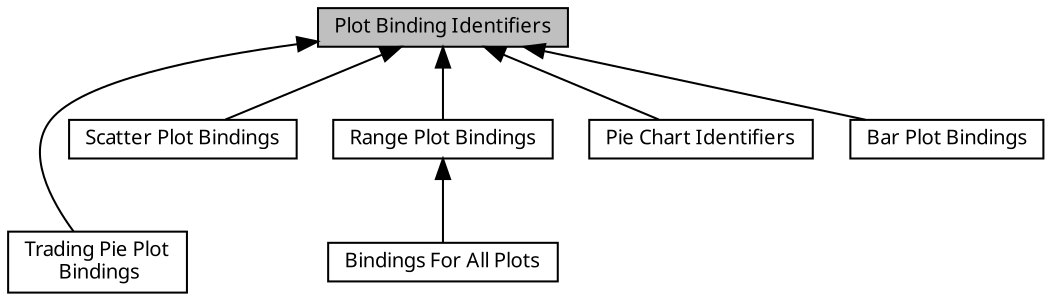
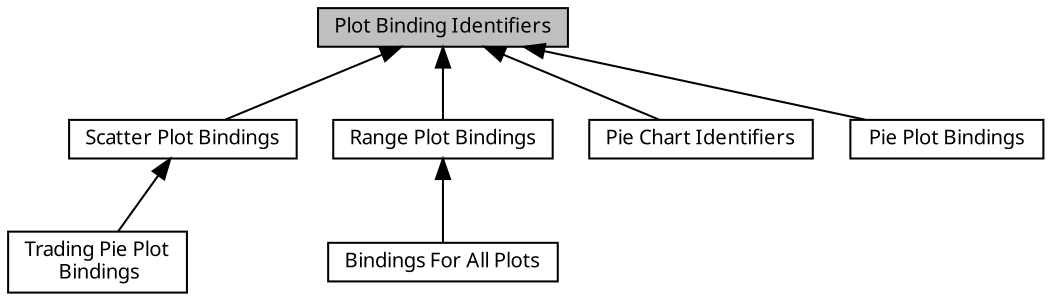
(110, 85) -> (138, 203)
(947, 139) -> (947, 139)
